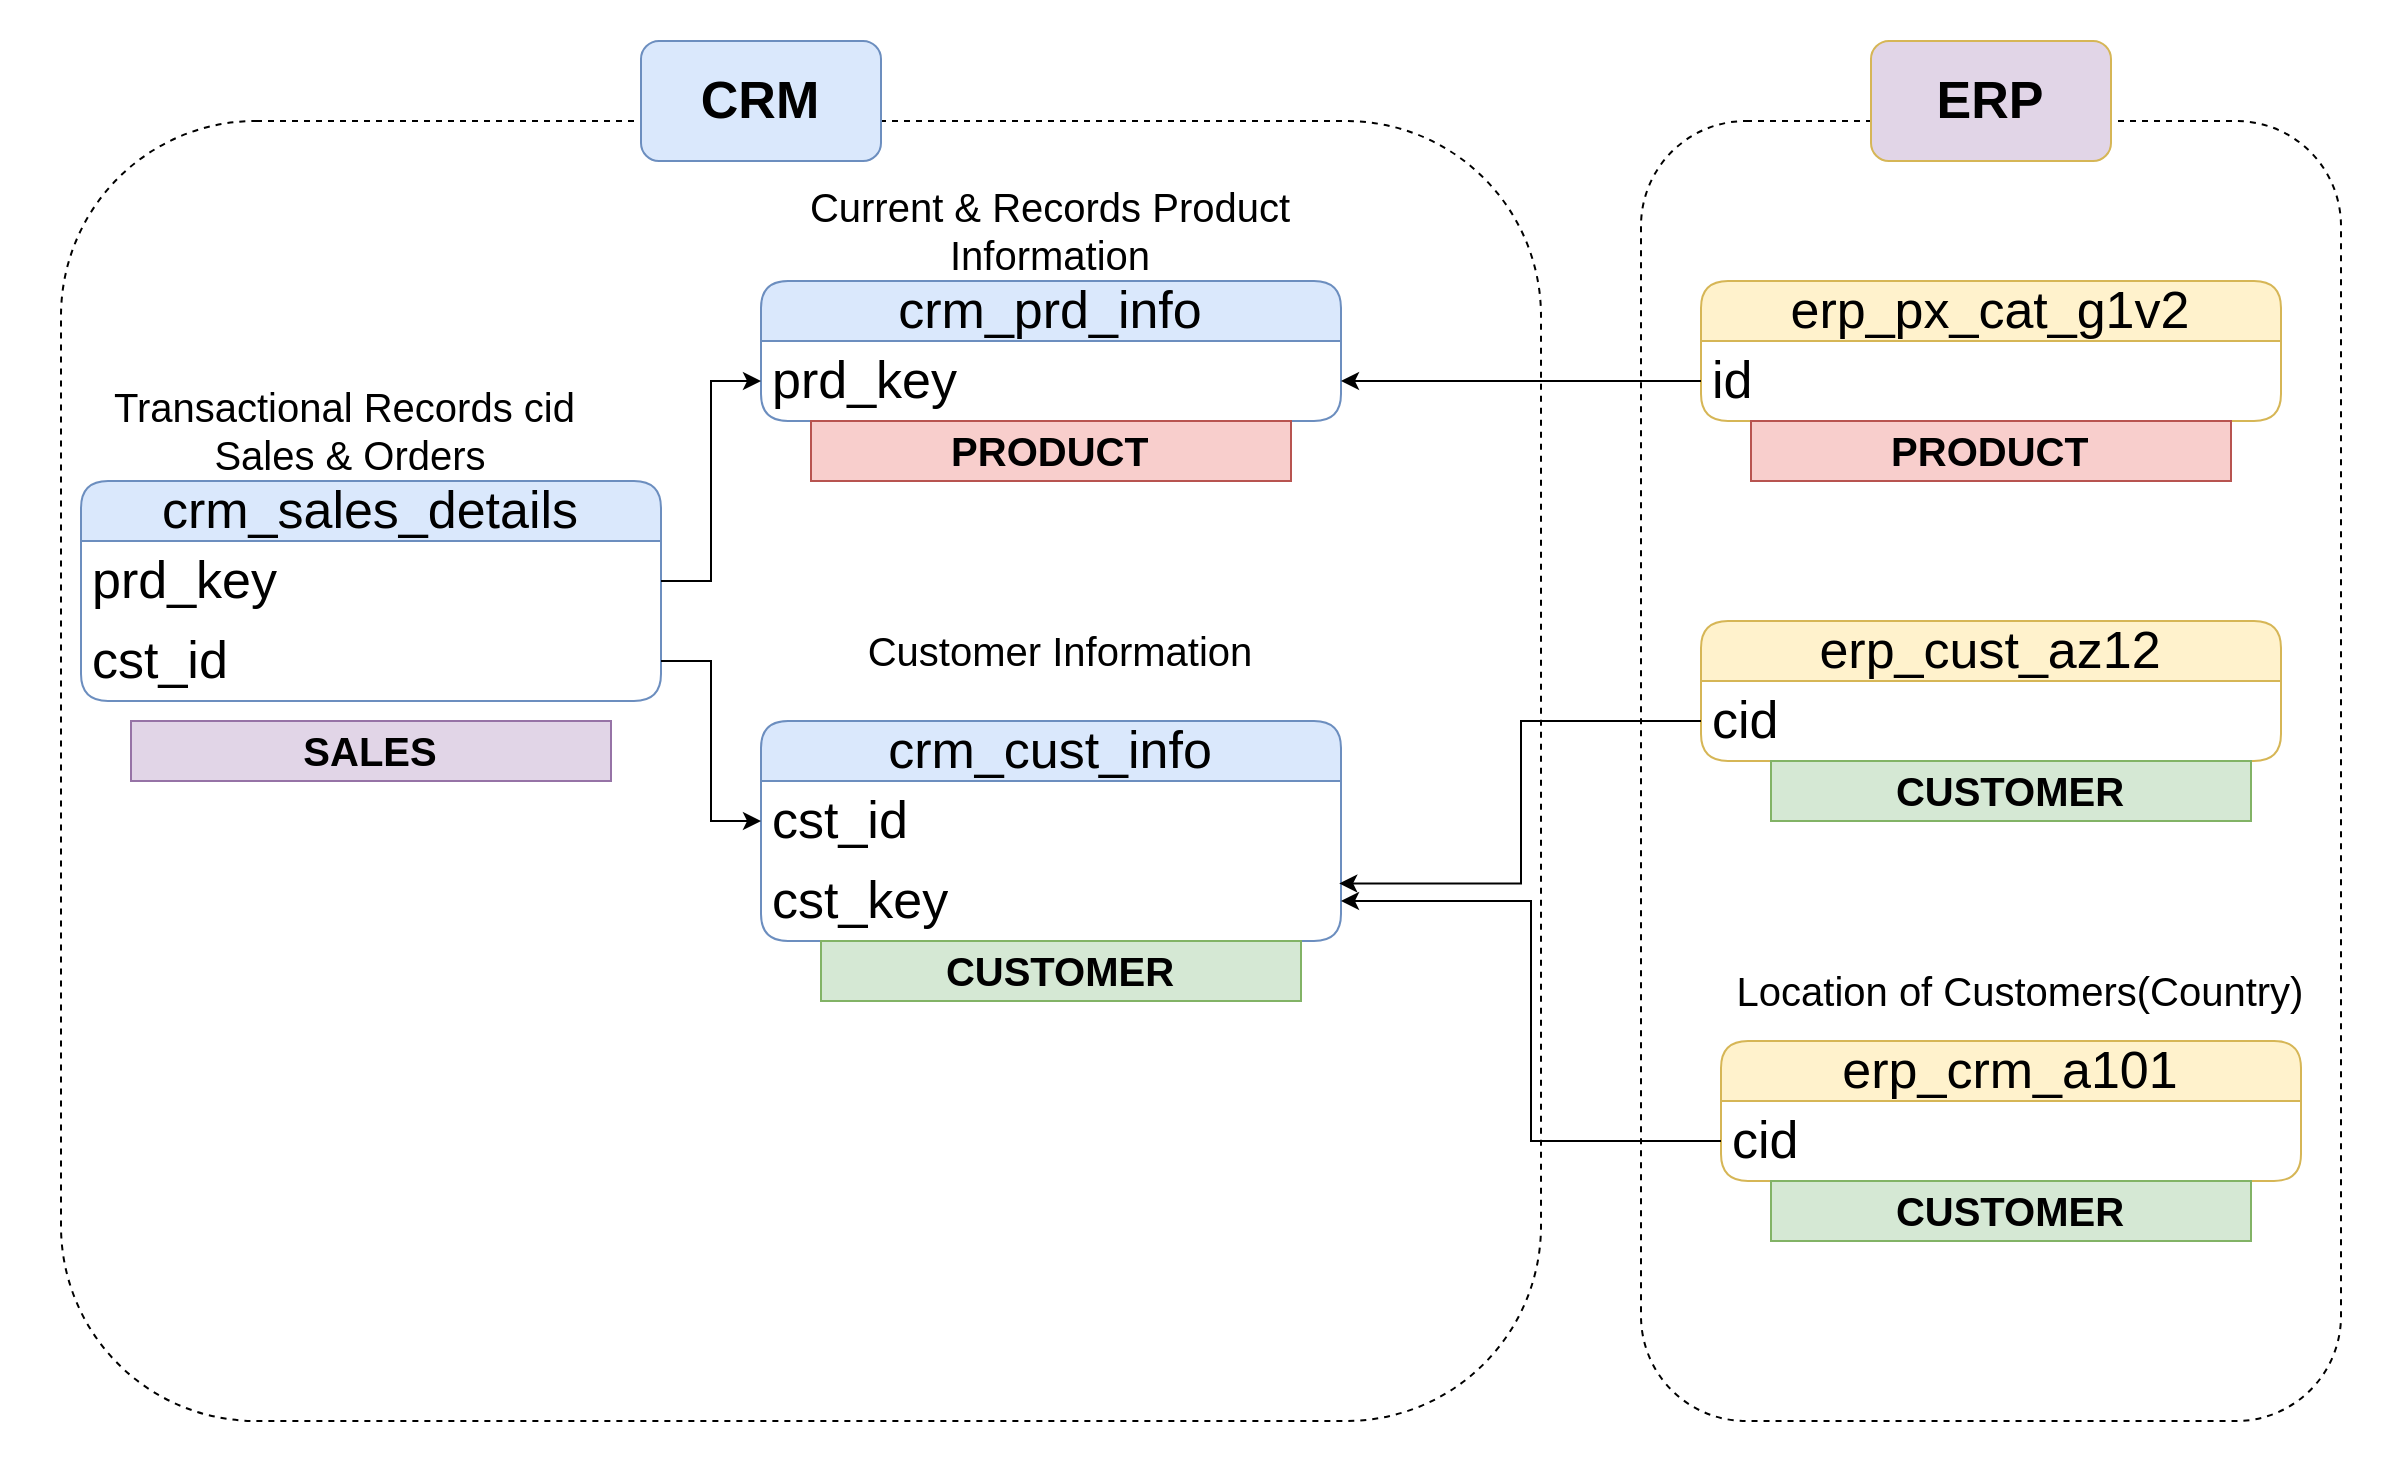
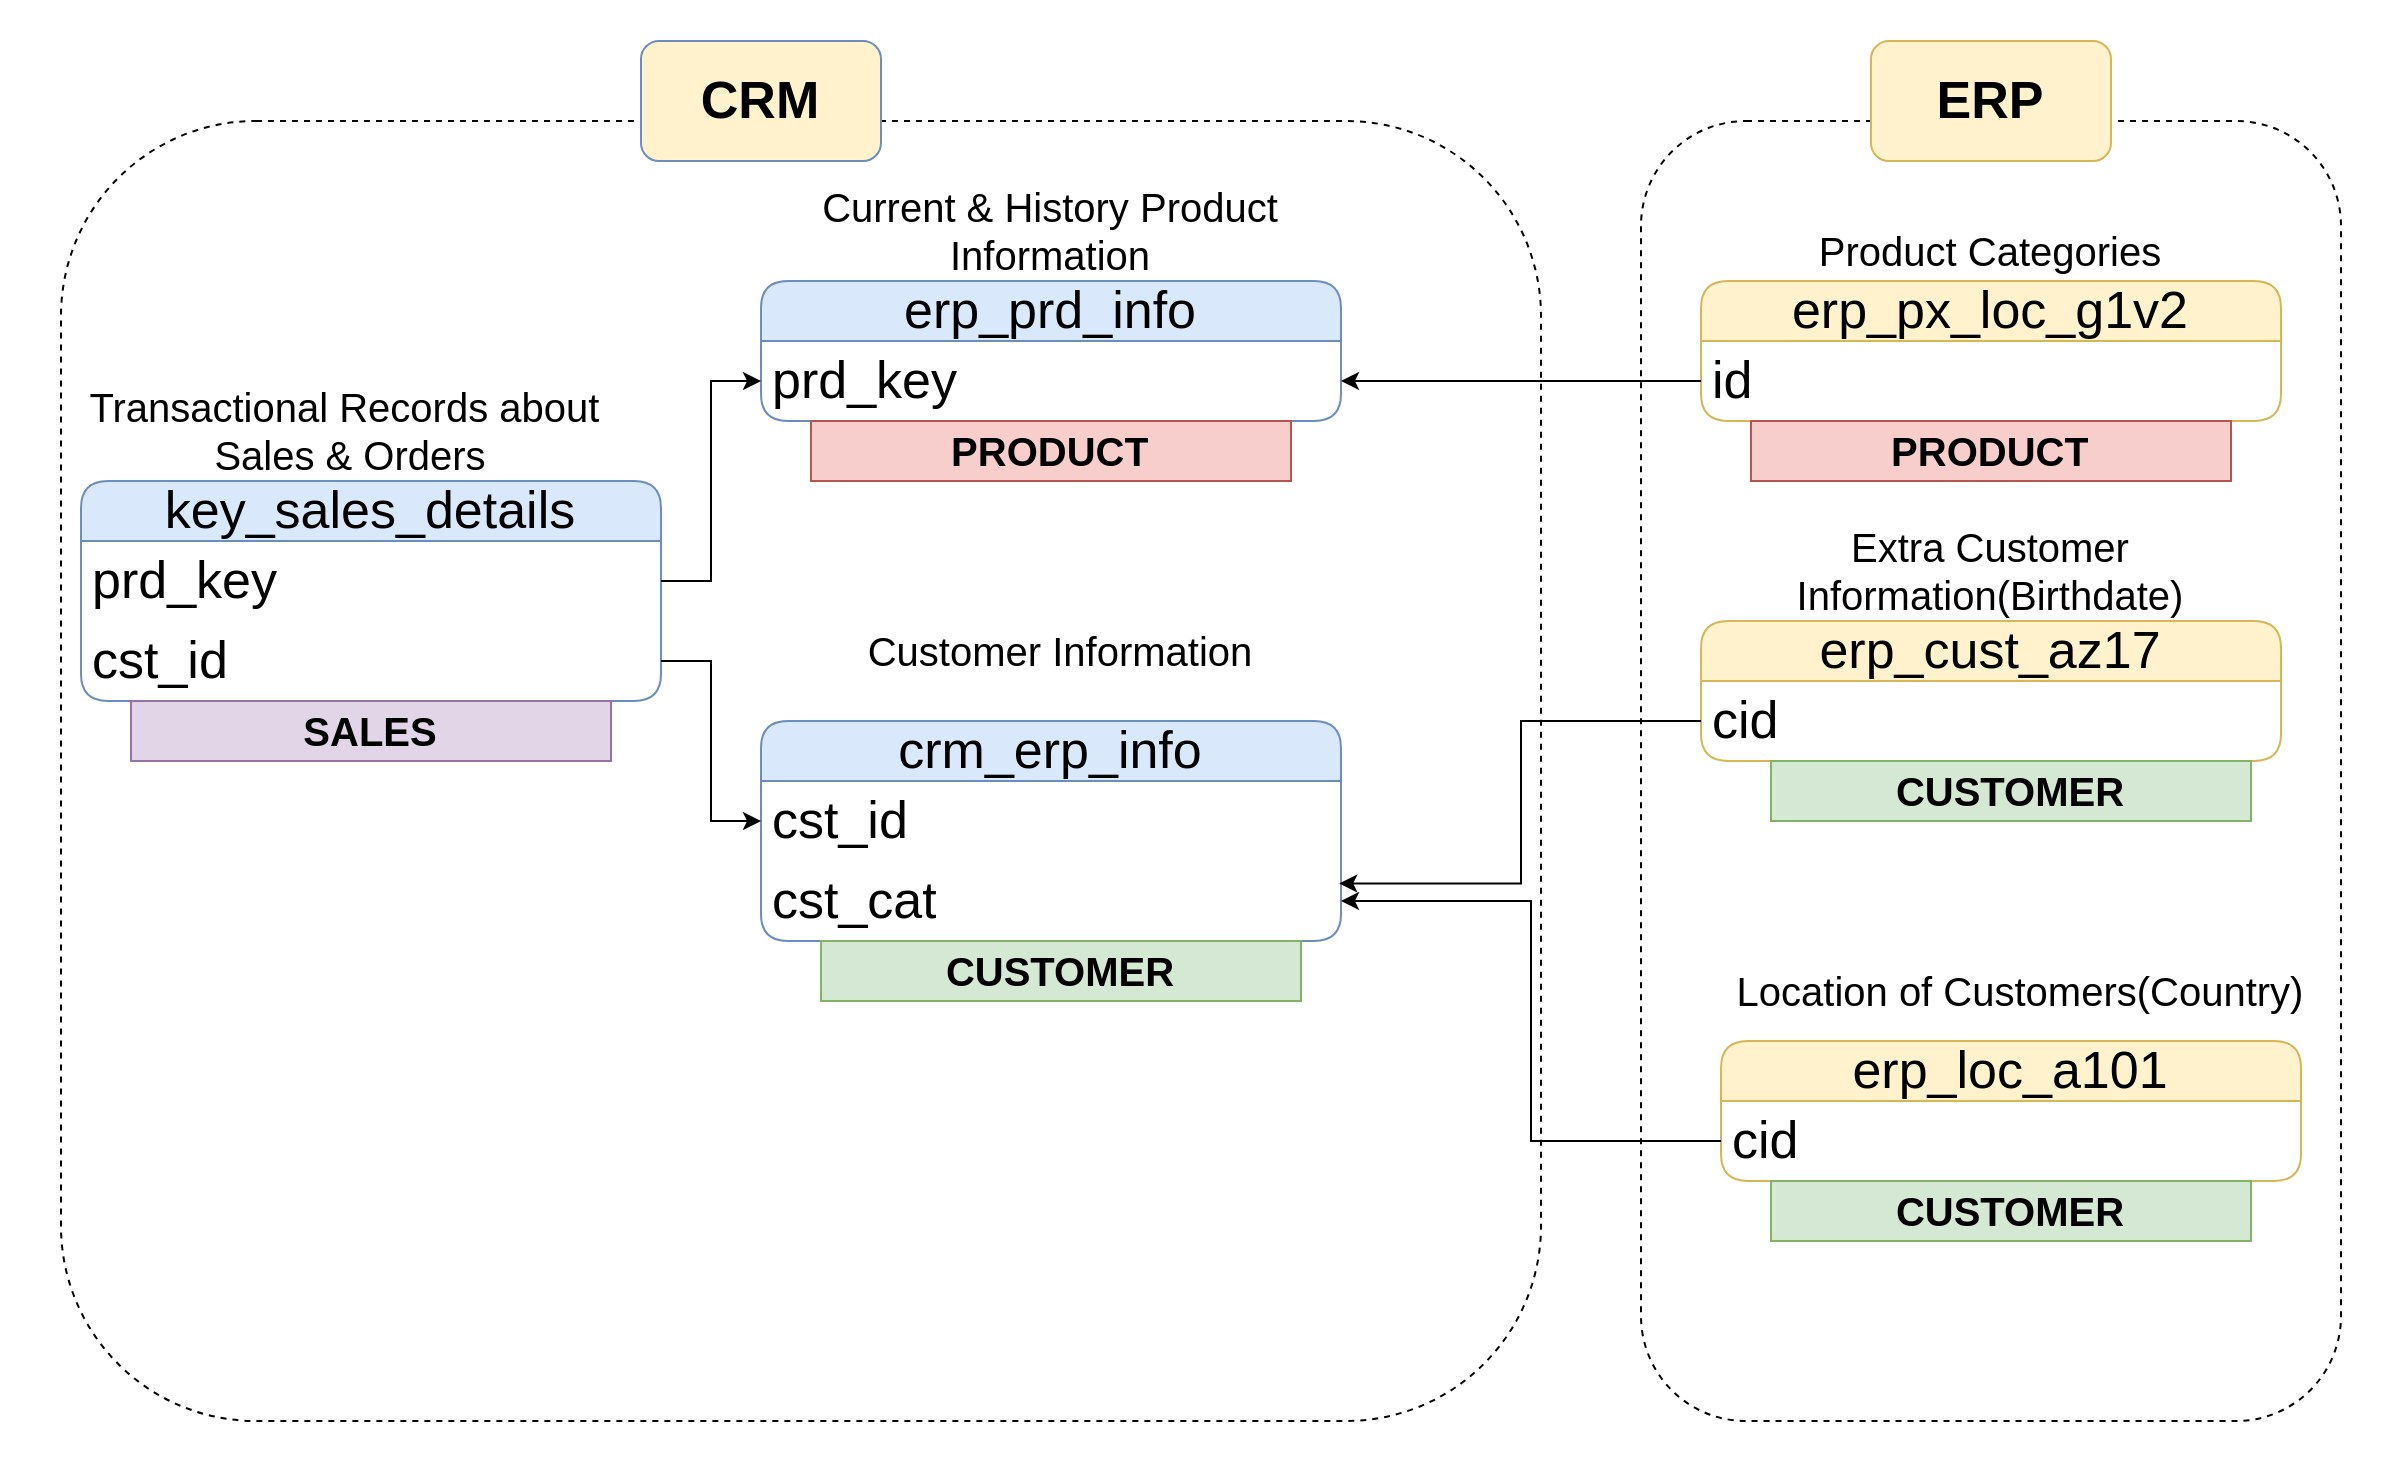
(761, 101) -> (761, 101)
(1991, 101) -> (1991, 101)
(1051, 231) -> (1051, 231)
none -> (1991, 251)
(1051, 311) -> (1051, 311)
(1991, 311) -> (1991, 311)
(351, 431) -> (351, 431)
(371, 511) -> (371, 511)
none -> (1991, 571)
(1991, 651) -> (1991, 651)
(371, 751) -> (371, 731)
(1051, 751) -> (1051, 751)
(875, 901) -> (875, 901)
(2011, 1071) -> (2011, 1071)
